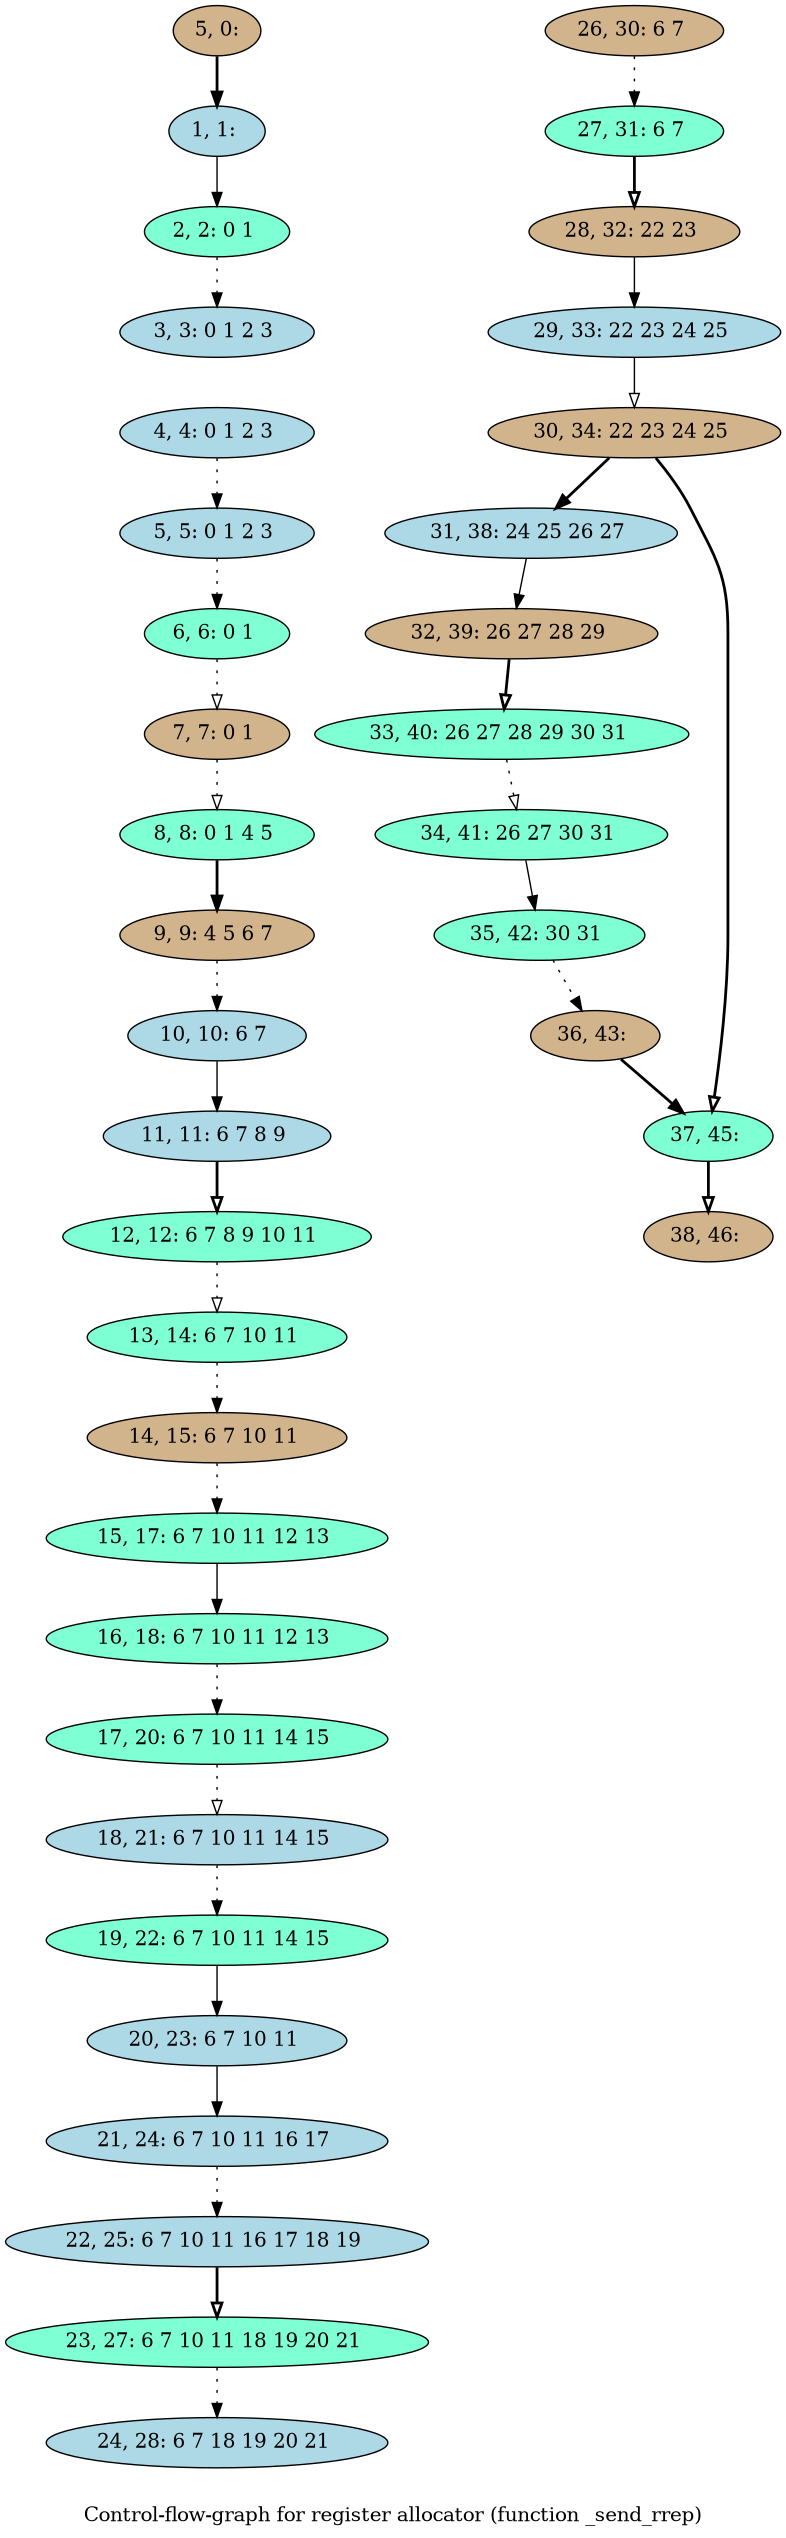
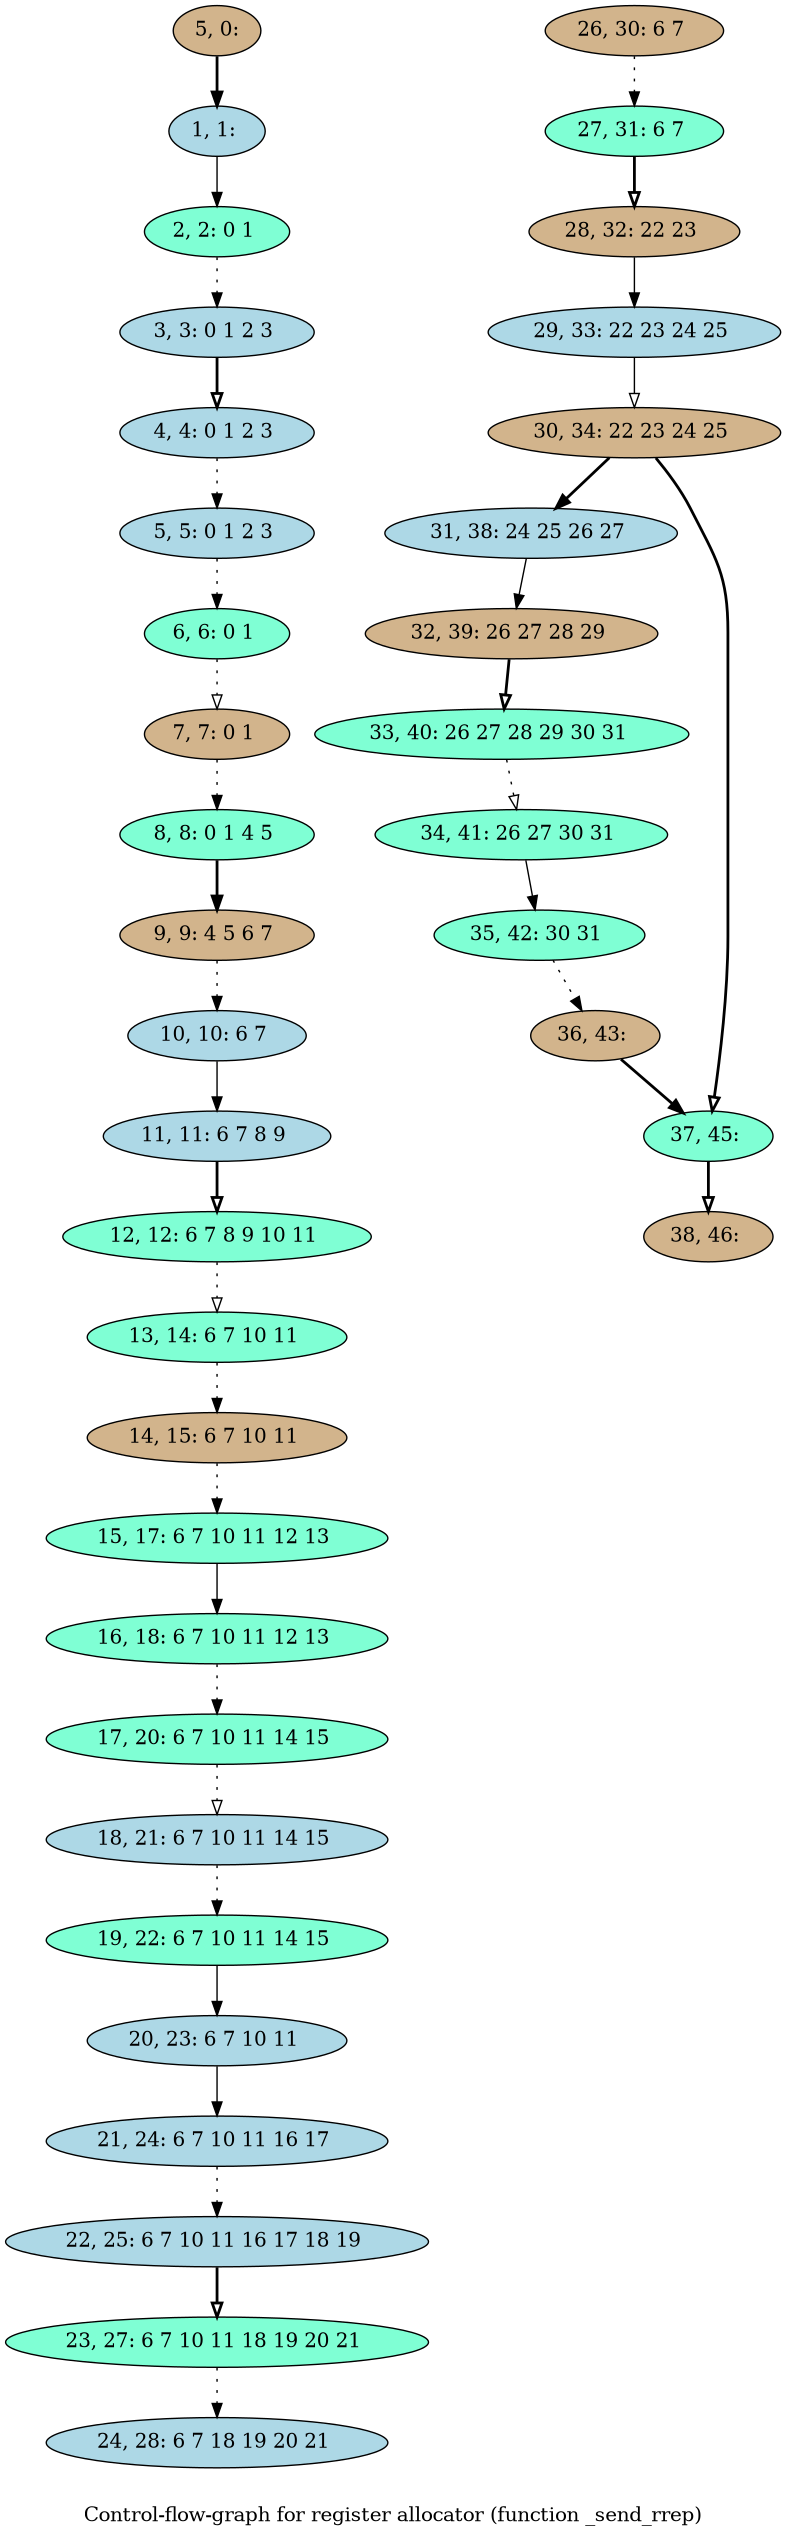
none -> (217, 376)
(217, 778) -> (217, 778)
